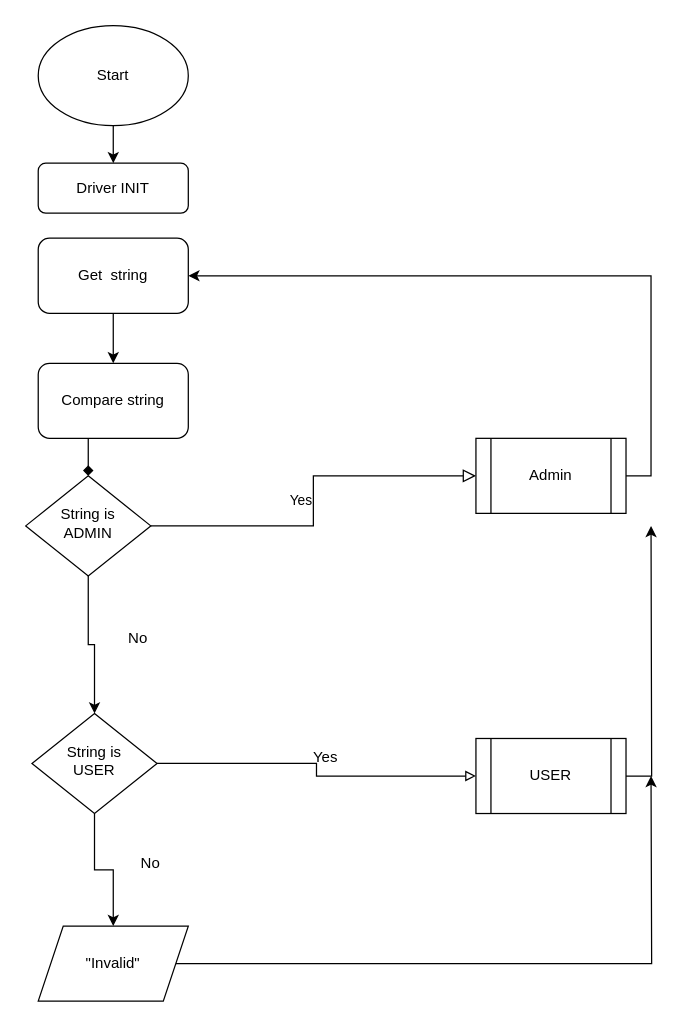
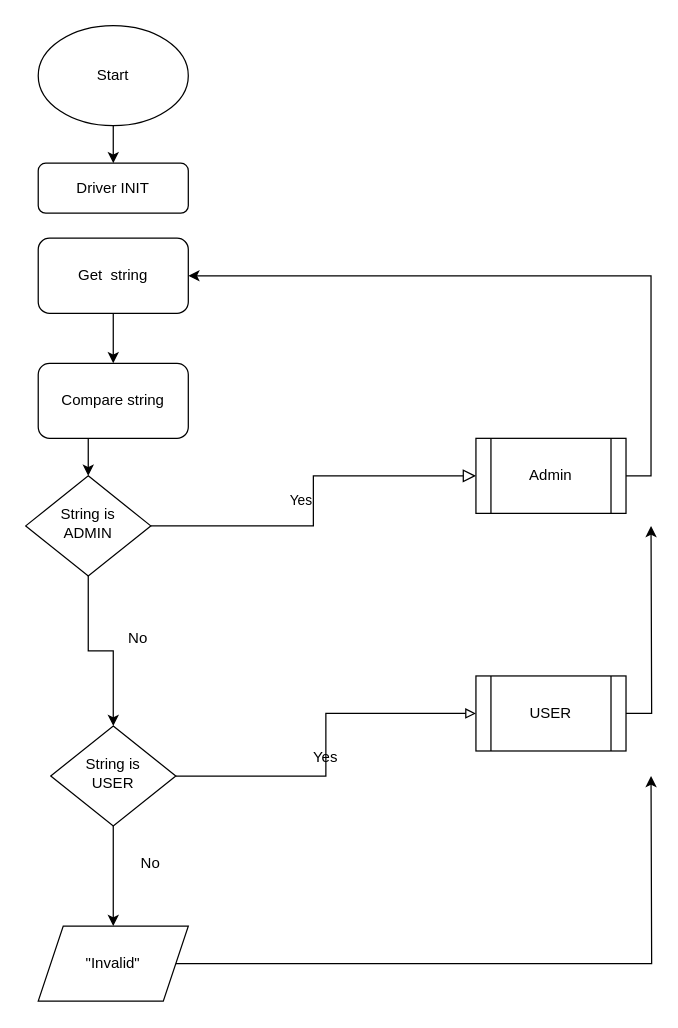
(88, 465) -> (88, 466)
(94, 763) -> (113, 776)
(551, 776) -> (551, 713)
